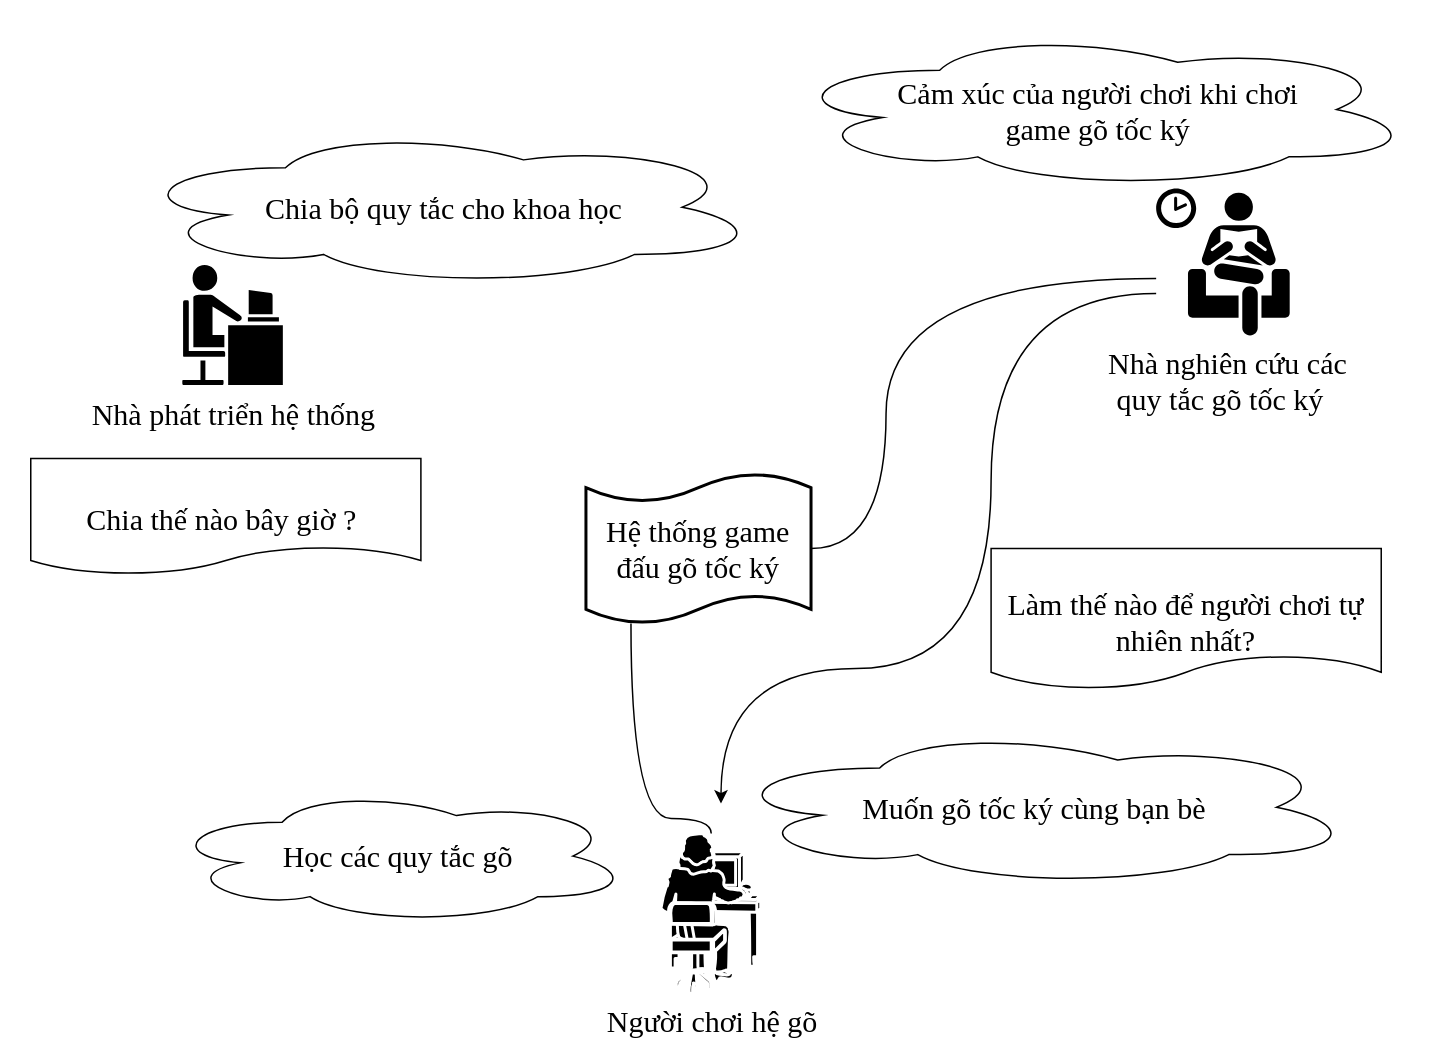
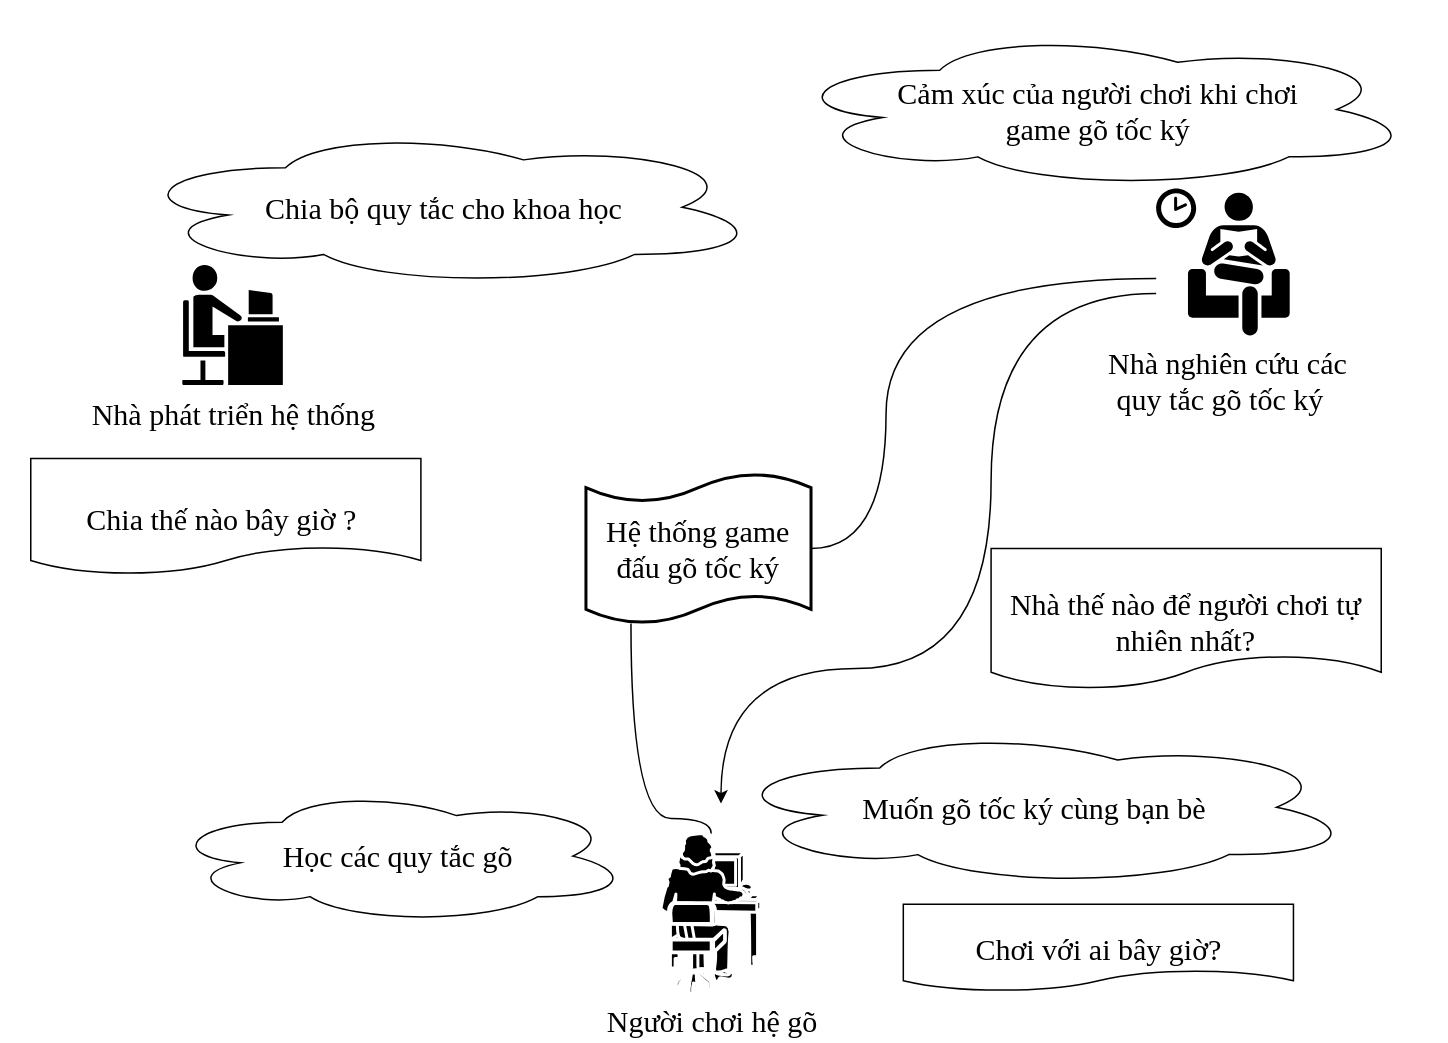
(1186, 622) -> (1186, 622)
none -> (1098, 949)
